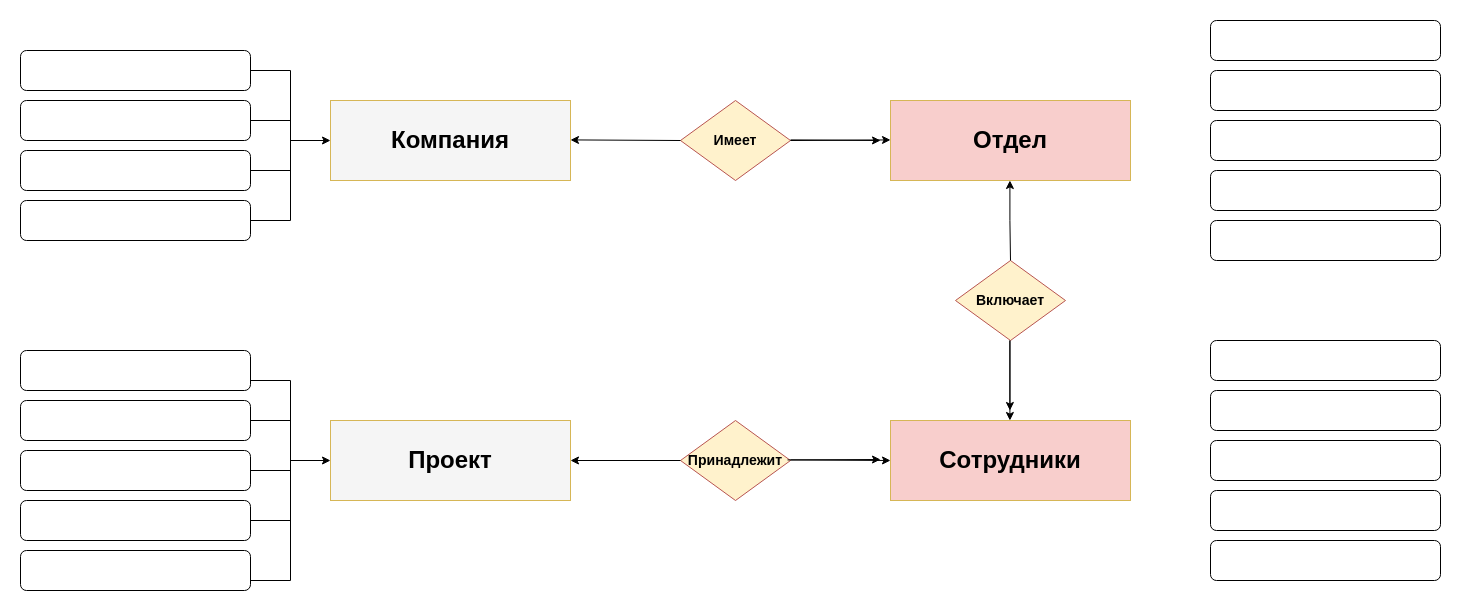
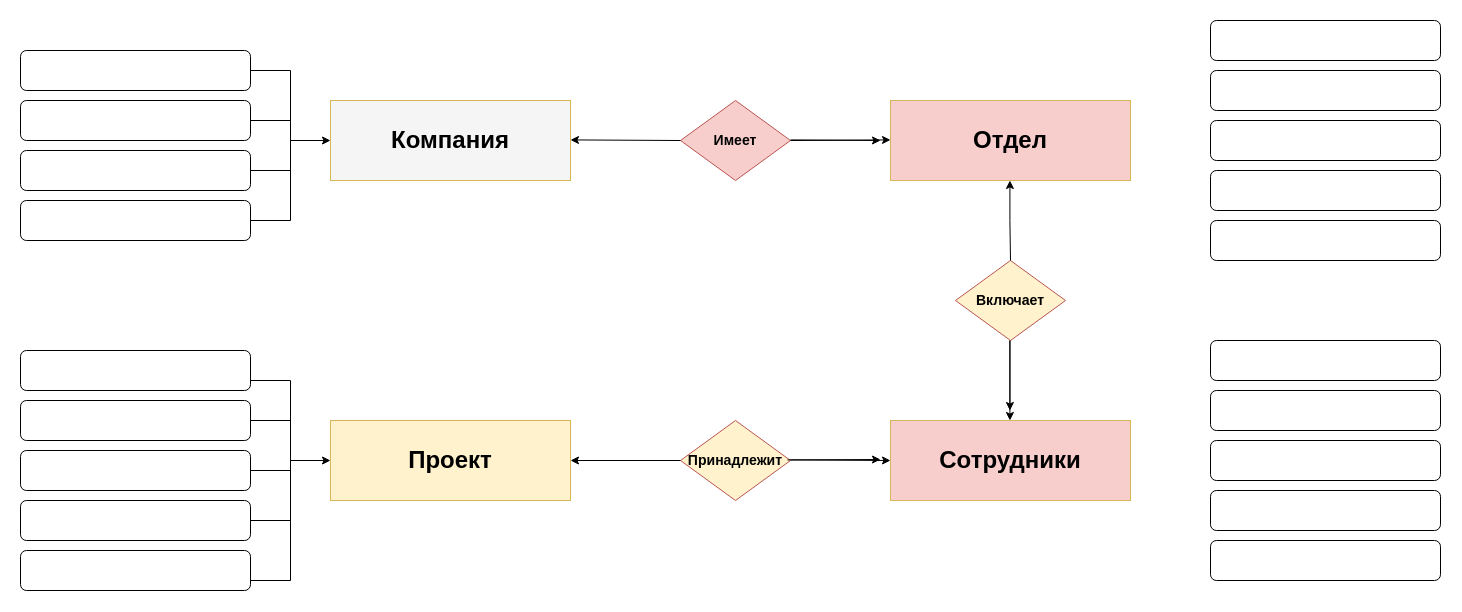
(736, 141) -> (736, 141)
(451, 461) -> (451, 461)
